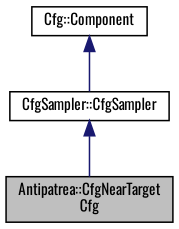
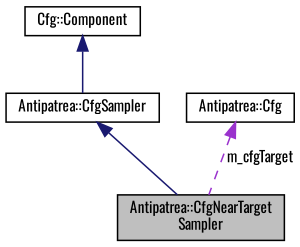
(89, 106) -> (83, 108)
none -> (240, 108)
(89, 199) -> (201, 218)
